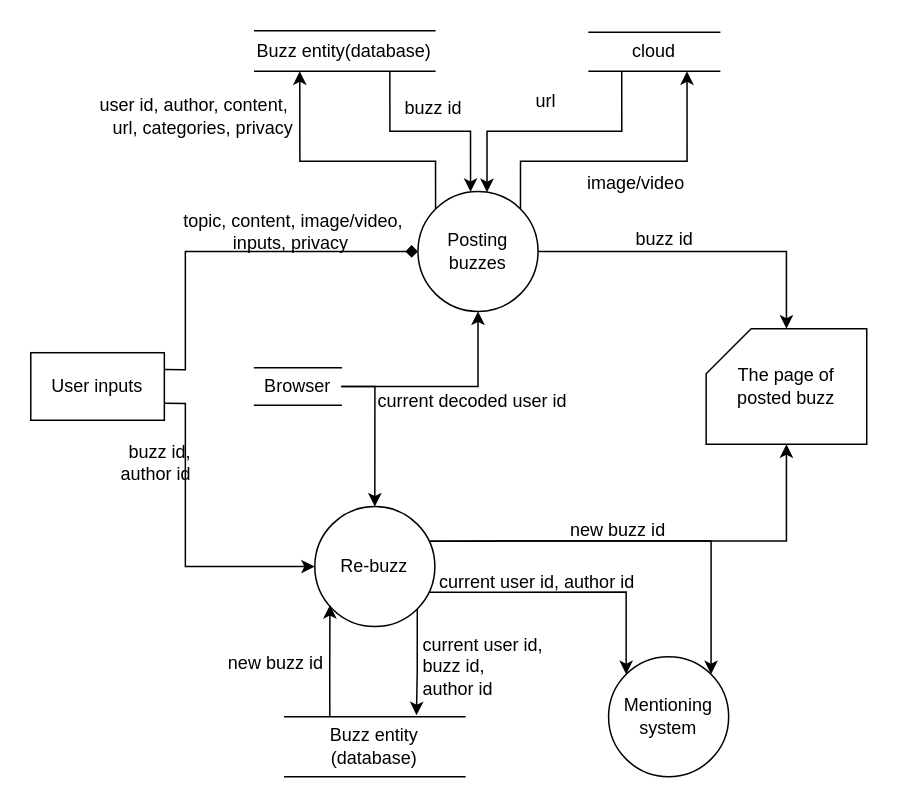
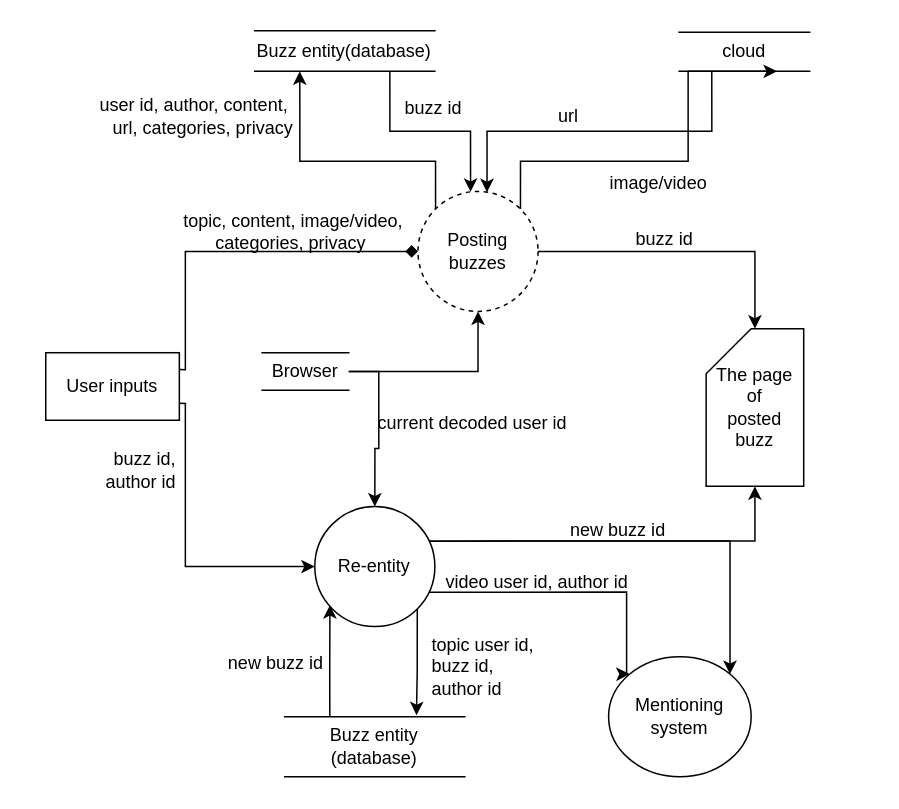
(654, 52) -> (744, 52)
(545, 101) -> (568, 116)
(635, 184) -> (658, 184)
(291, 232) -> (291, 232)
(478, 251) -> (478, 251)
(98, 386) -> (113, 386)
(298, 386) -> (305, 371)
(786, 386) -> (755, 407)
(472, 401) -> (472, 423)
(144, 463) -> (129, 470)
(374, 566) -> (374, 566)
(537, 583) -> (537, 583)
(483, 667) -> (483, 667)
(668, 716) -> (680, 716)
